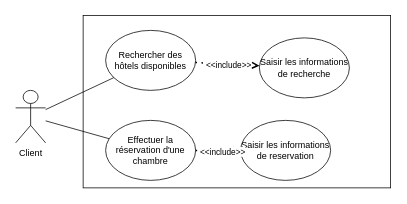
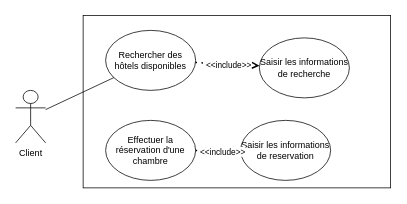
(77, 130) -> none
